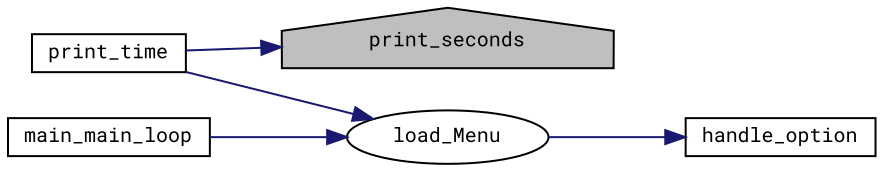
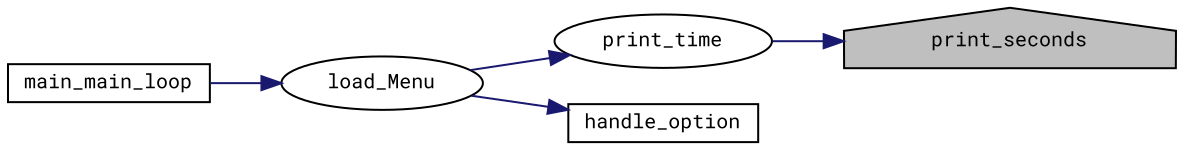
(109, 53) -> (663, 41)
(270, 93) -> (510, 64)
